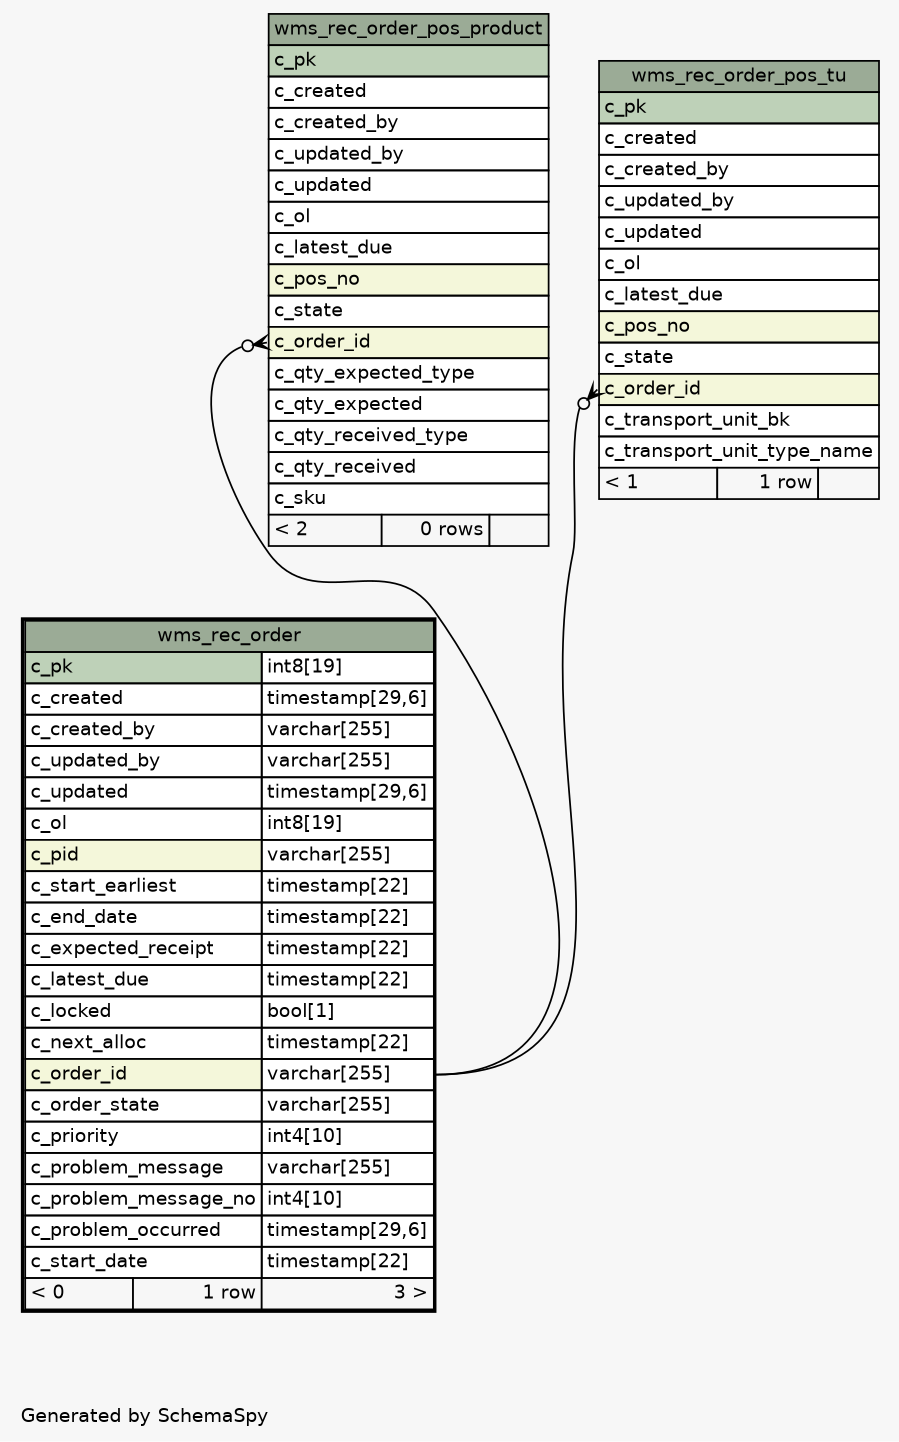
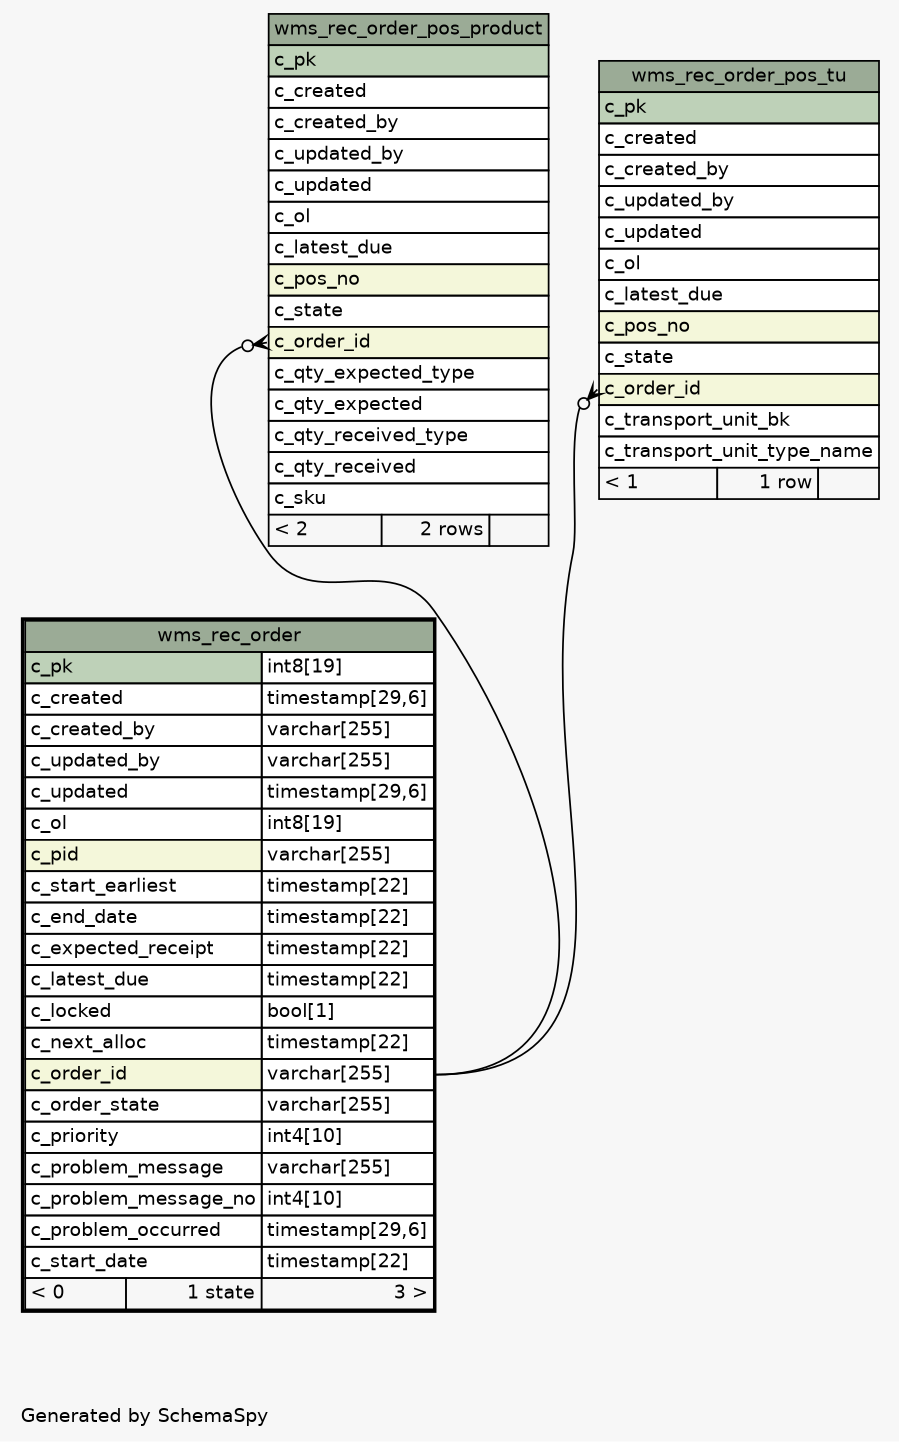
(452, 529) -> (452, 529)
(230, 1293) -> (222, 1293)
